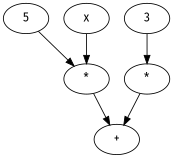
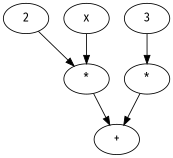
(26, 18) -> (26, 18)
